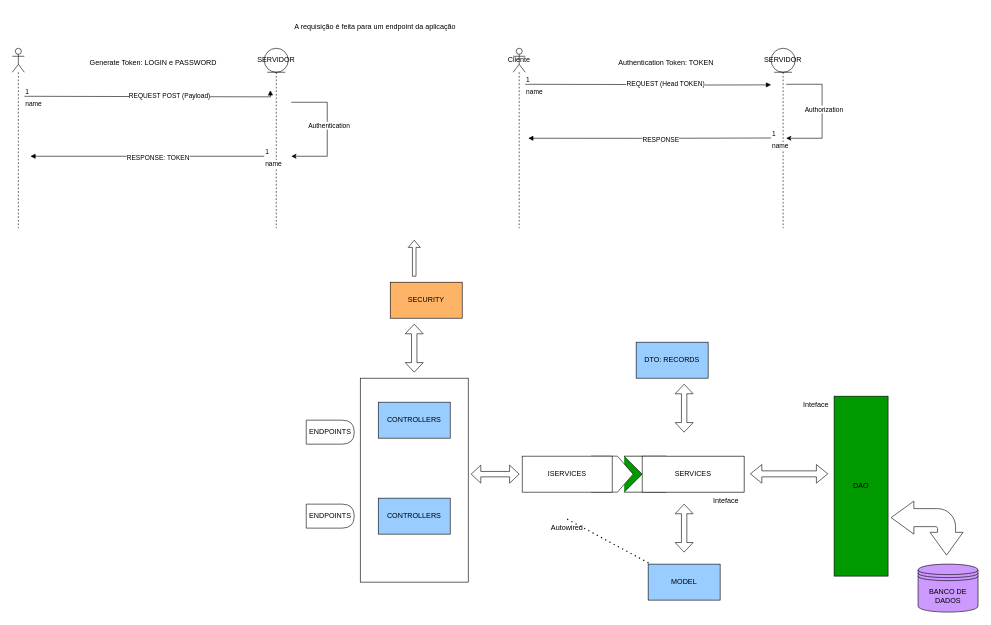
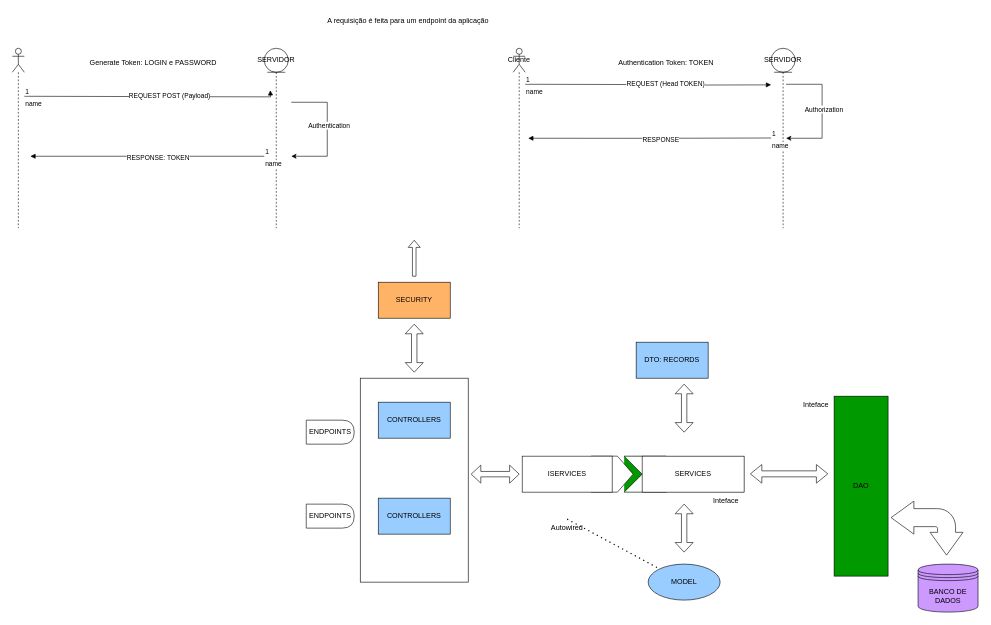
(375, 27) -> (408, 21)
(426, 300) -> (414, 300)
(684, 582) -> (684, 582)
